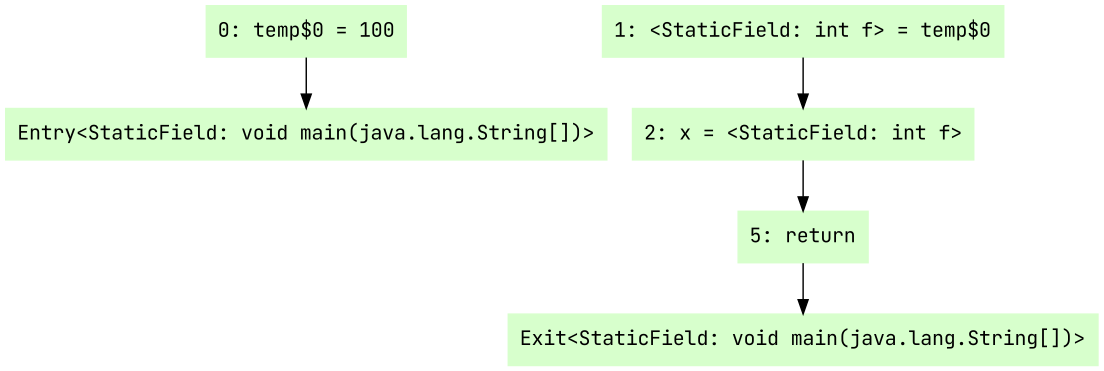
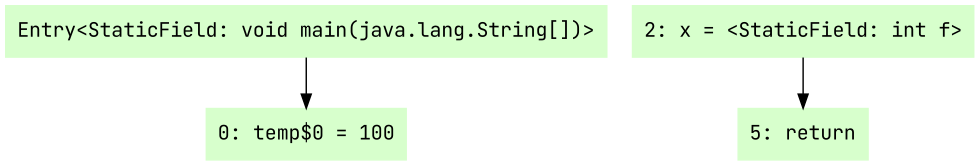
(803, 31) -> none
(306, 76) -> (306, 76)
(803, 340) -> none
